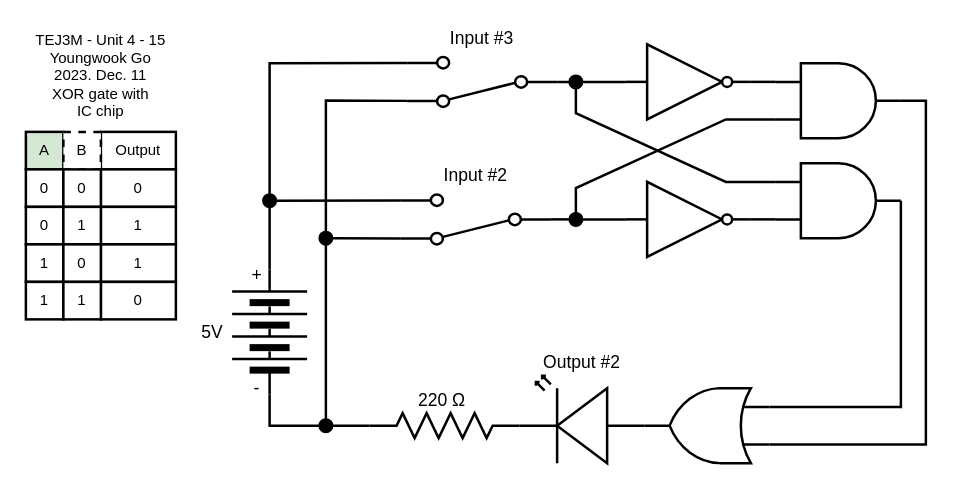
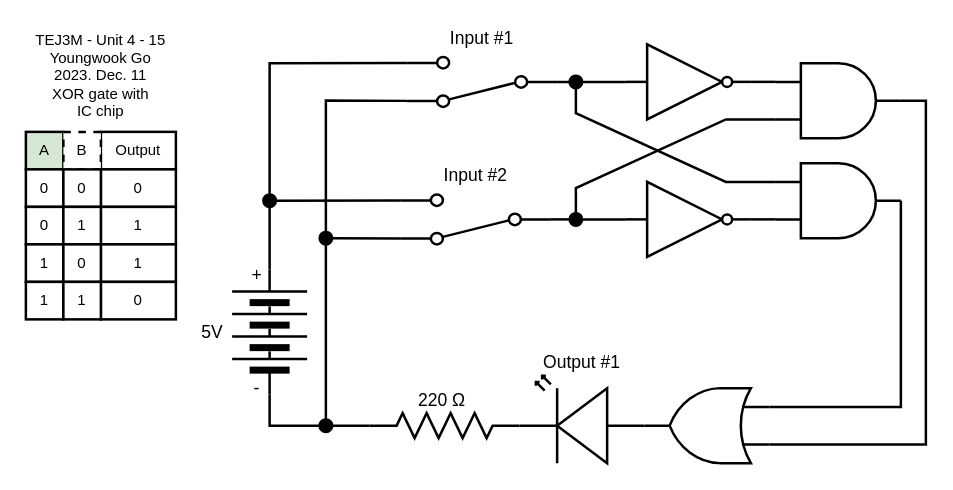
(482, 38) -> (482, 38)
(582, 361) -> (582, 361)
